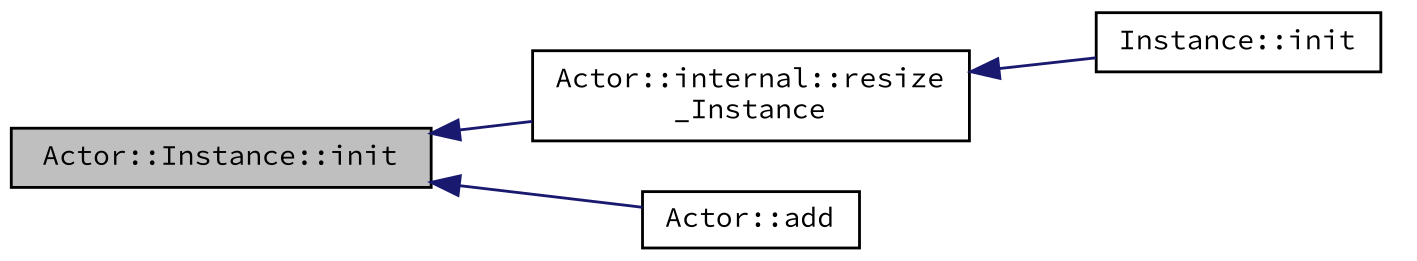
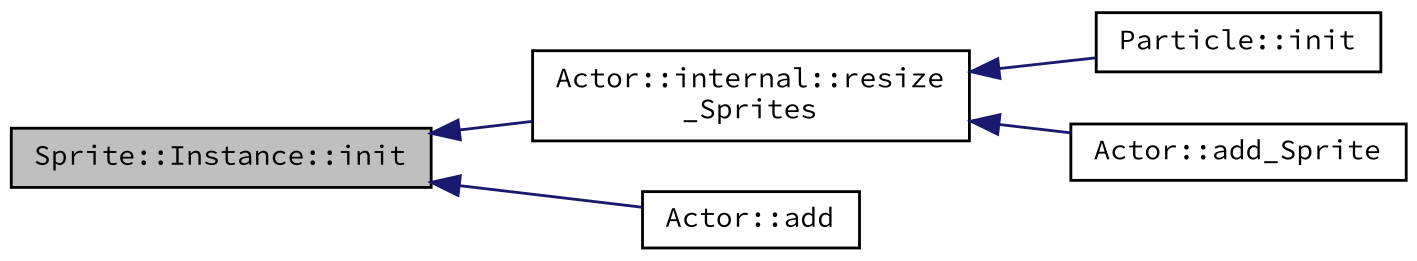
(1239, 42) -> (1239, 42)
(751, 96) -> (751, 96)
none -> (1239, 152)
(221, 158) -> (221, 158)
